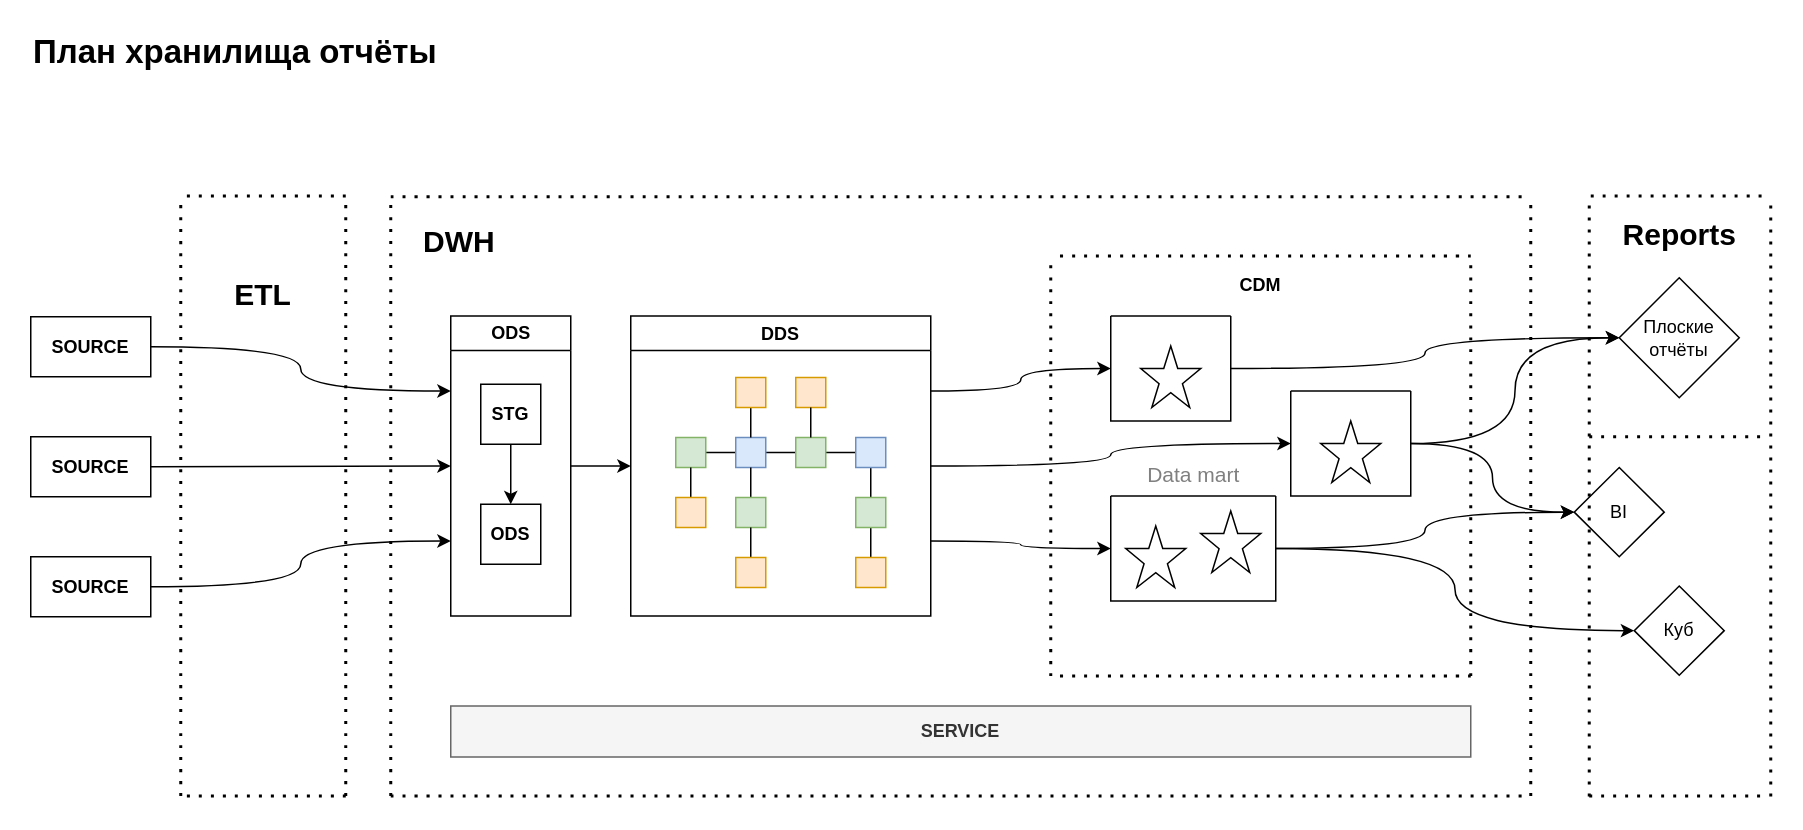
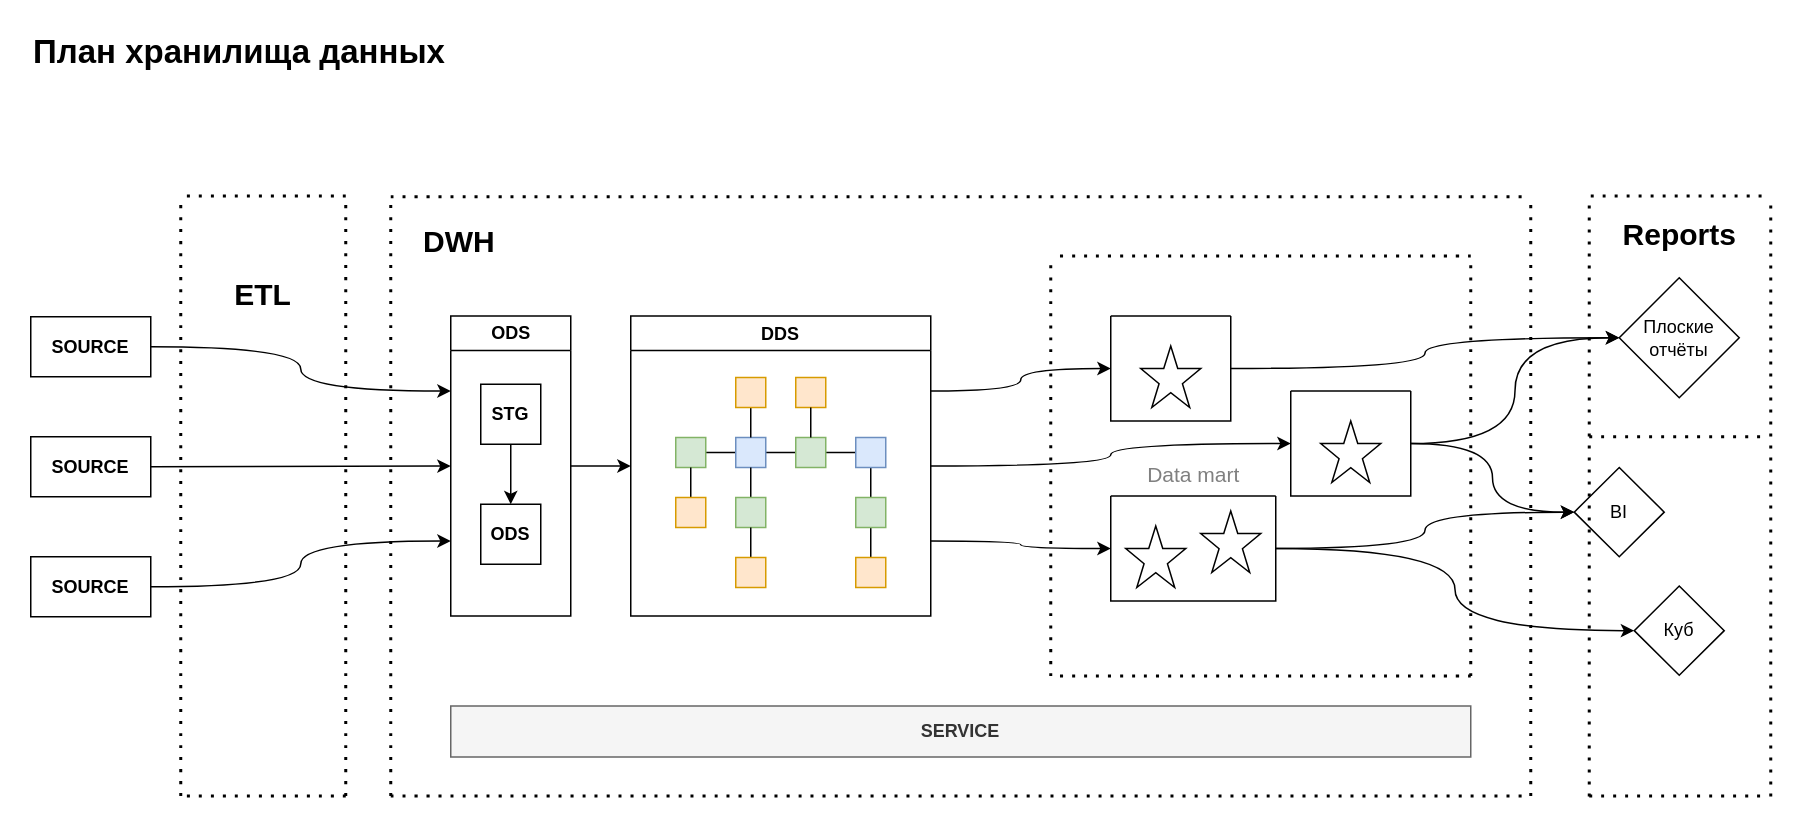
(219, 53) -> (219, 53)
(1261, 286) -> none
